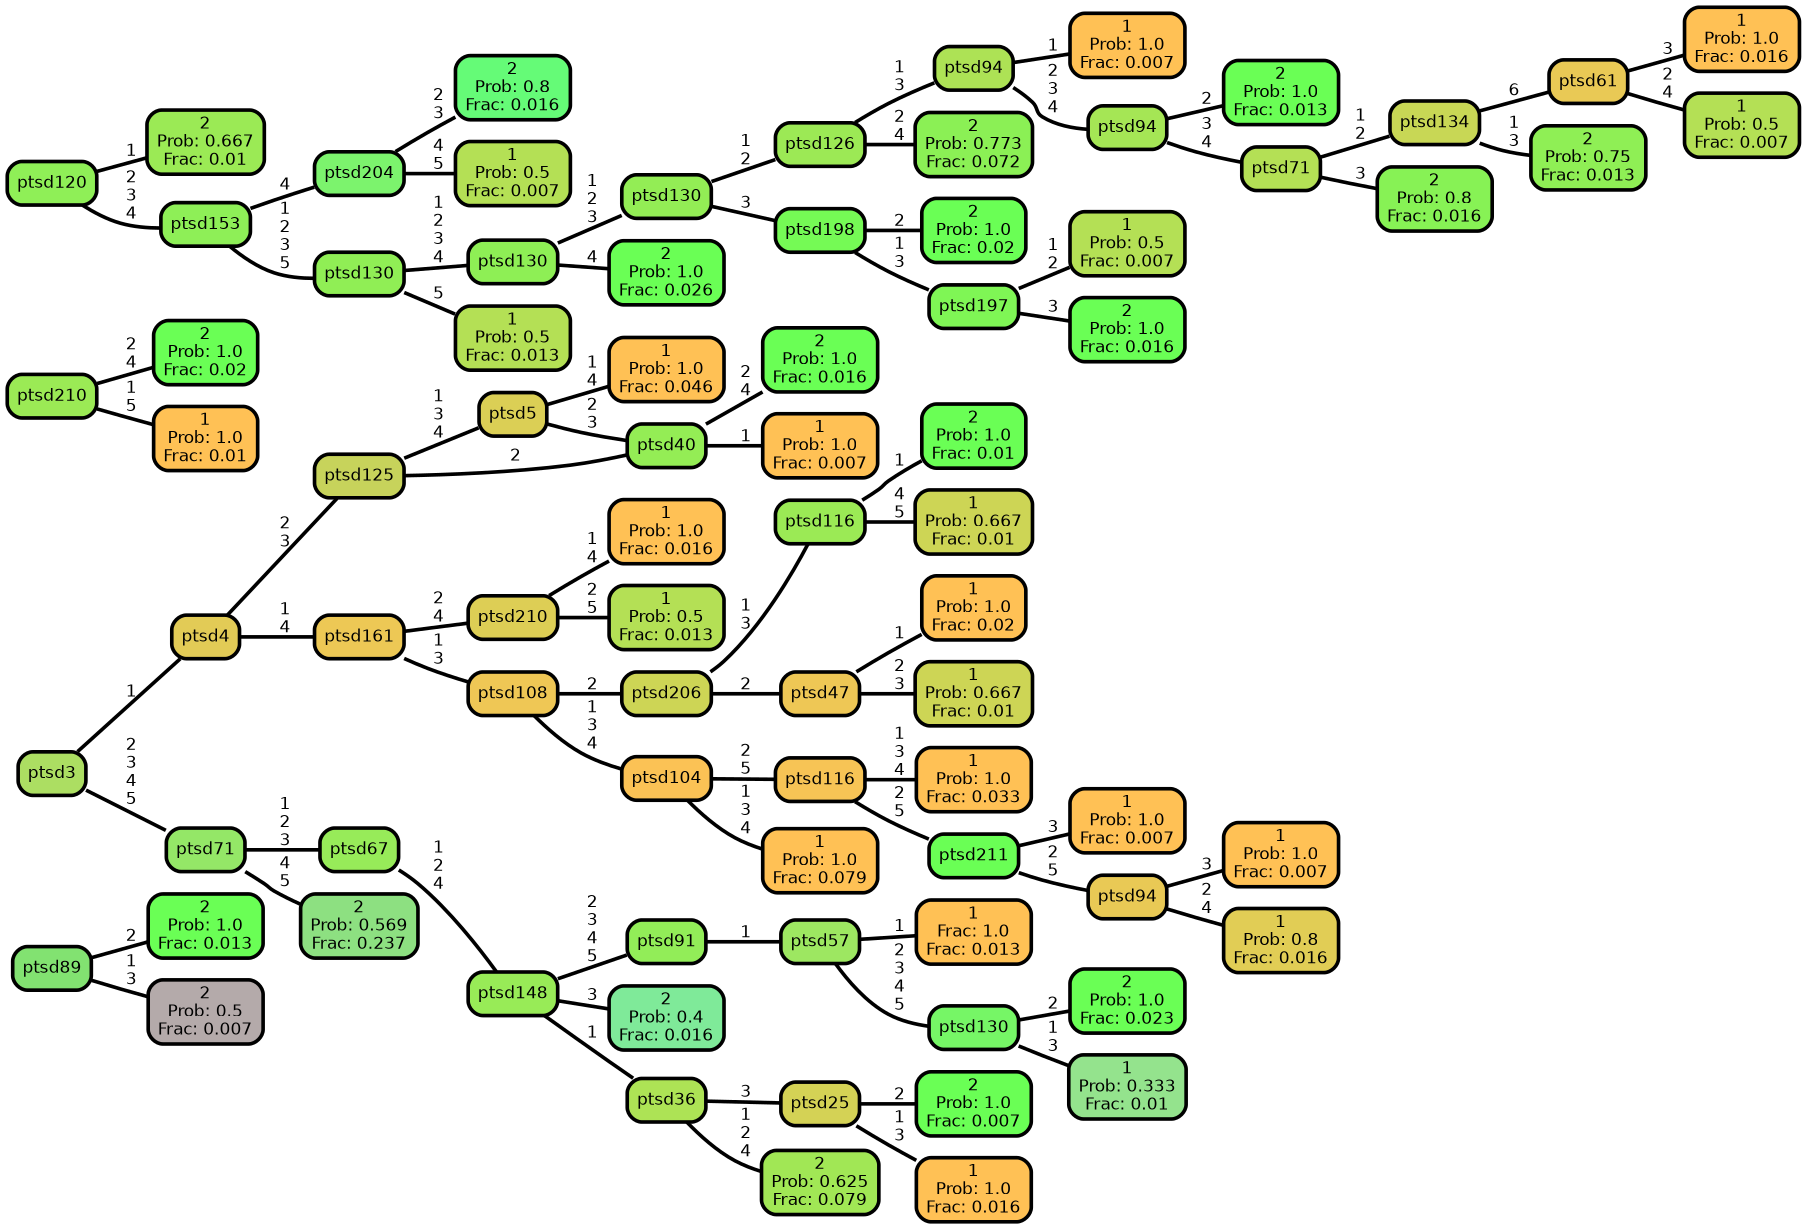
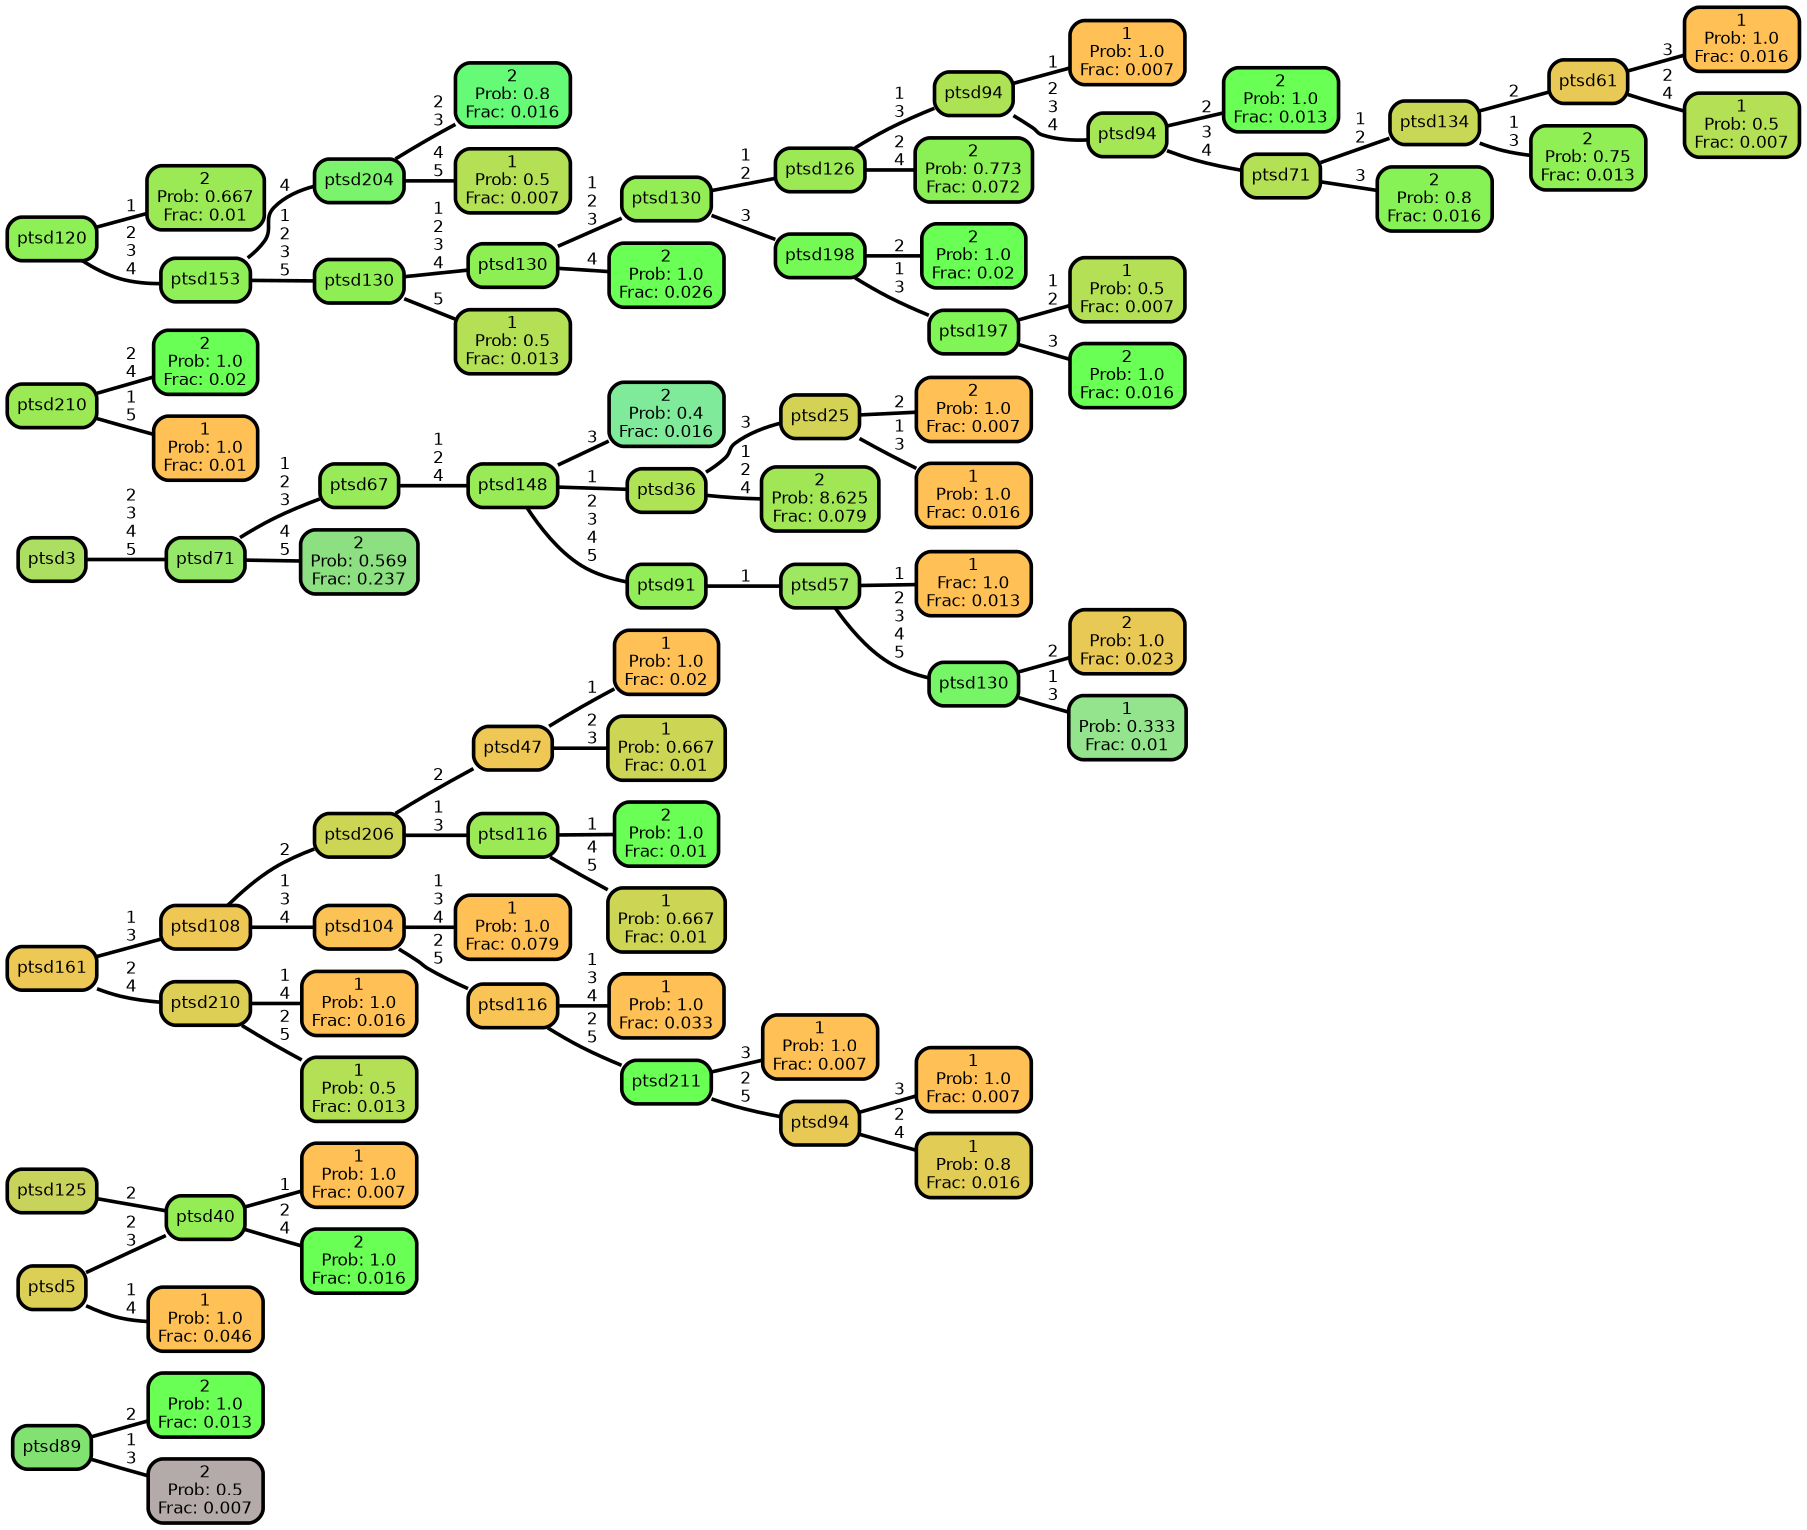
(1512, 91) -> (1512, 92)
(441, 443) -> none
(206, 637) -> none
(1127, 1001) -> (1127, 642)
(974, 1104) -> (974, 409)
(820, 1183) -> (820, 499)
